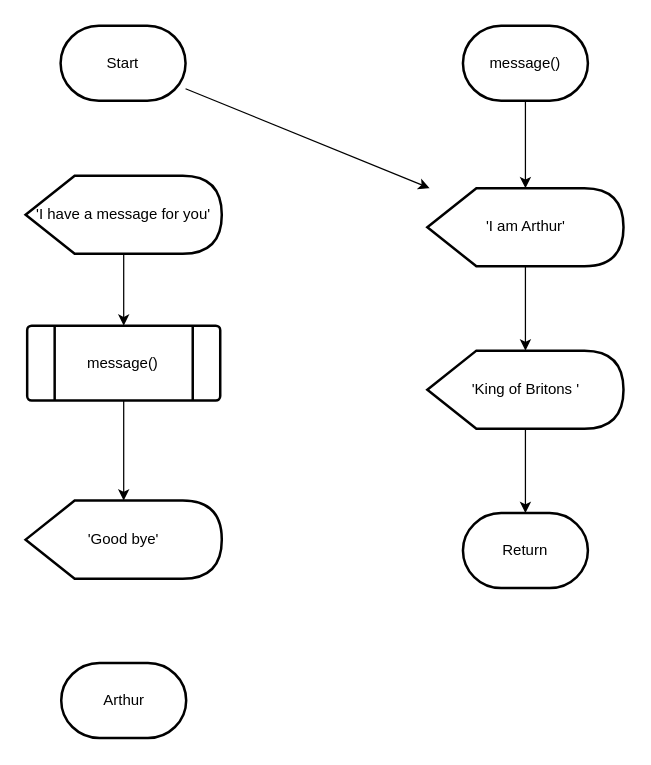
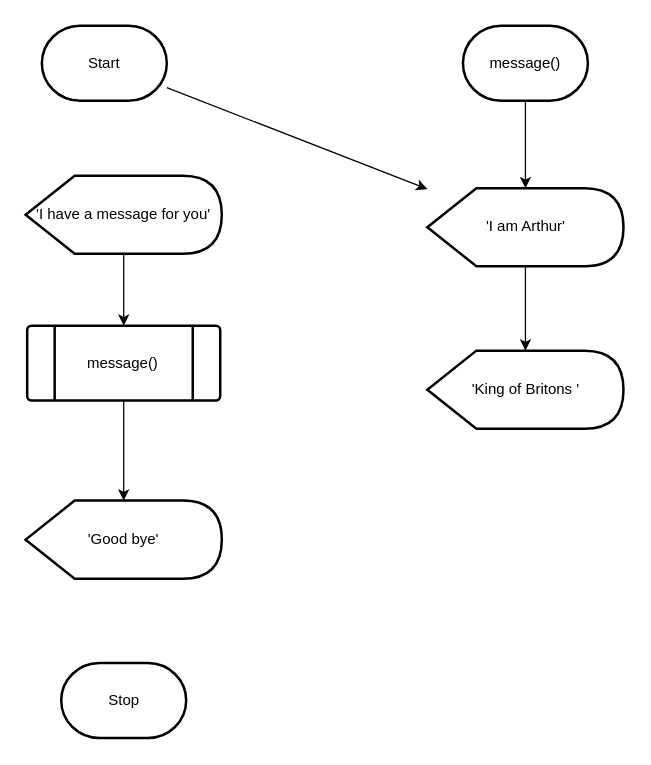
(123, 63) -> (104, 63)
(526, 467) -> none
(526, 551) -> none
(124, 701) -> (124, 701)
